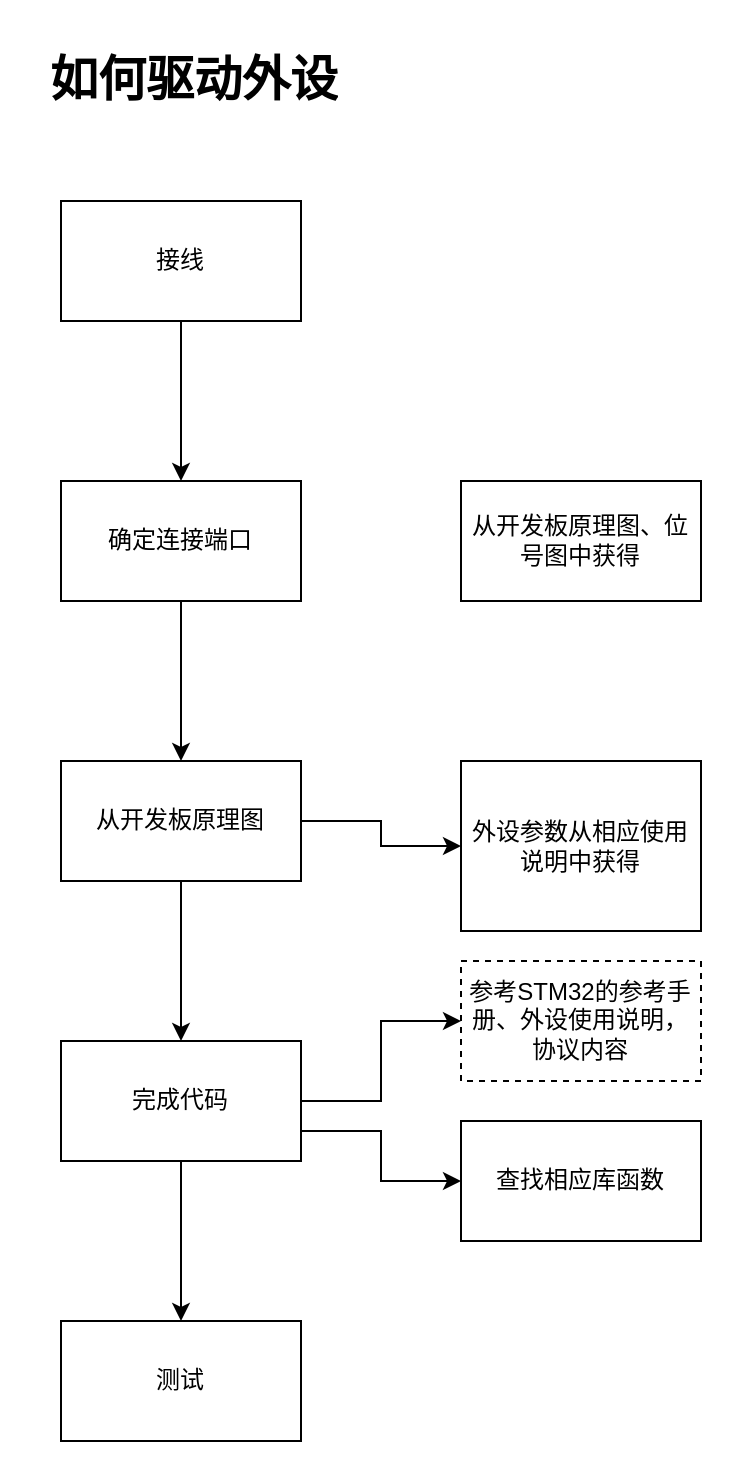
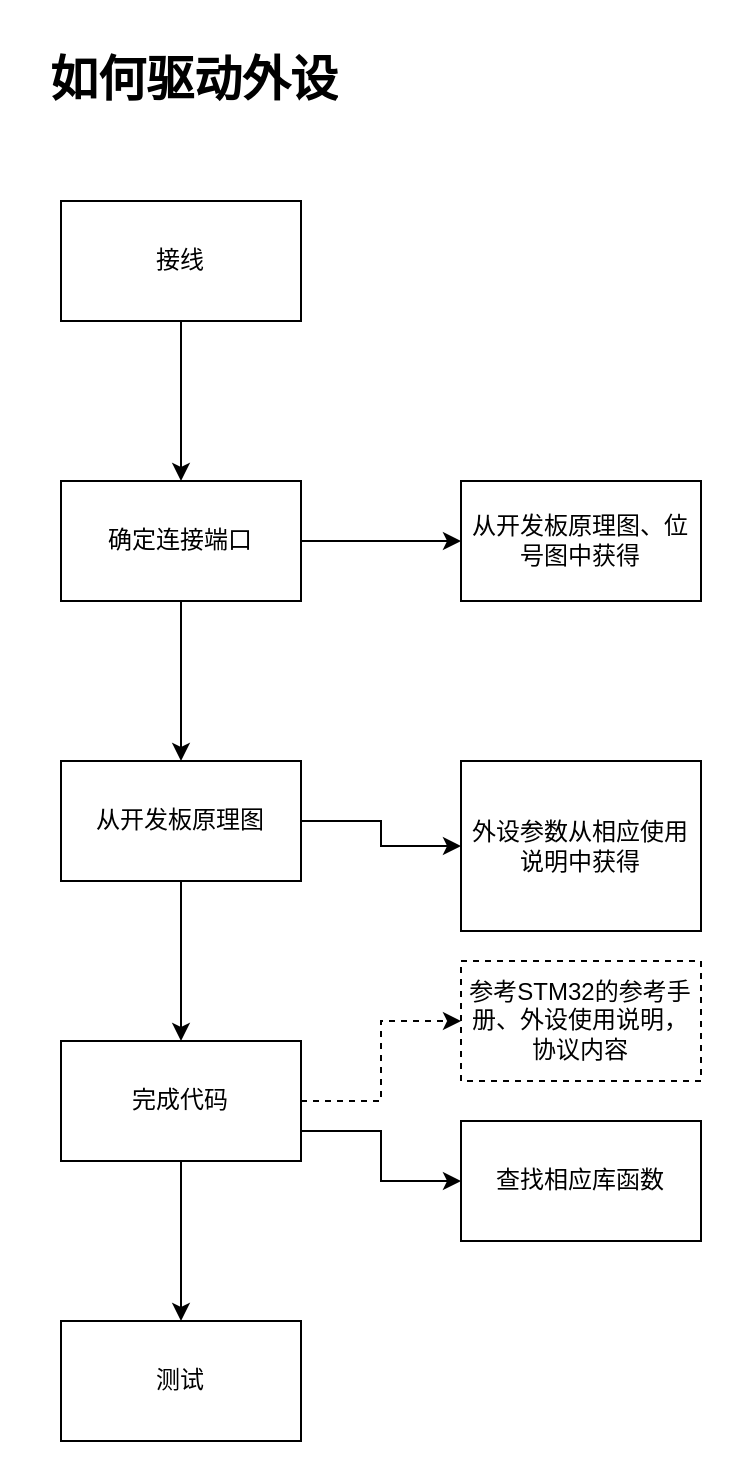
none -> (374, 541)
(381, 1066) -> (381, 1066)
